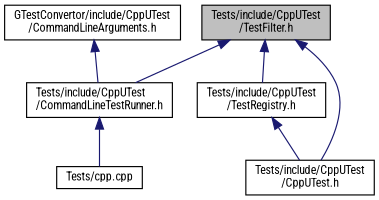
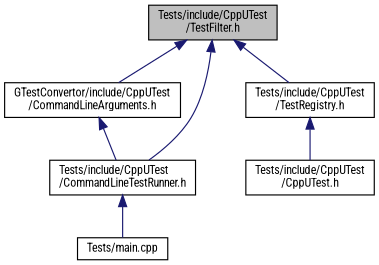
(340, 99) -> (148, 64)
(99, 178) -> (123, 249)
